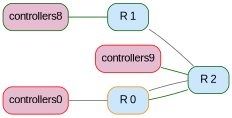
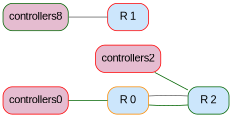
(88, 17) -> (88, 17)
(128, 17) -> (128, 17)
(172, 47) -> none
(128, 59) -> (128, 59)
(88, 100) -> (88, 100)
